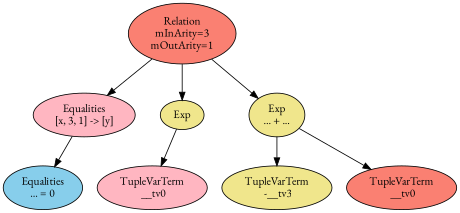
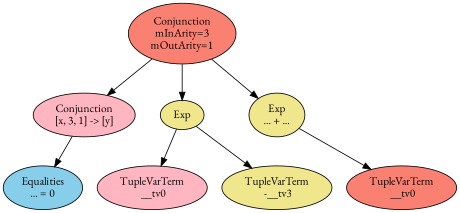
(182, 34) -> (182, 34)
(84, 115) -> (84, 115)
(277, 147) -> (221, 145)
